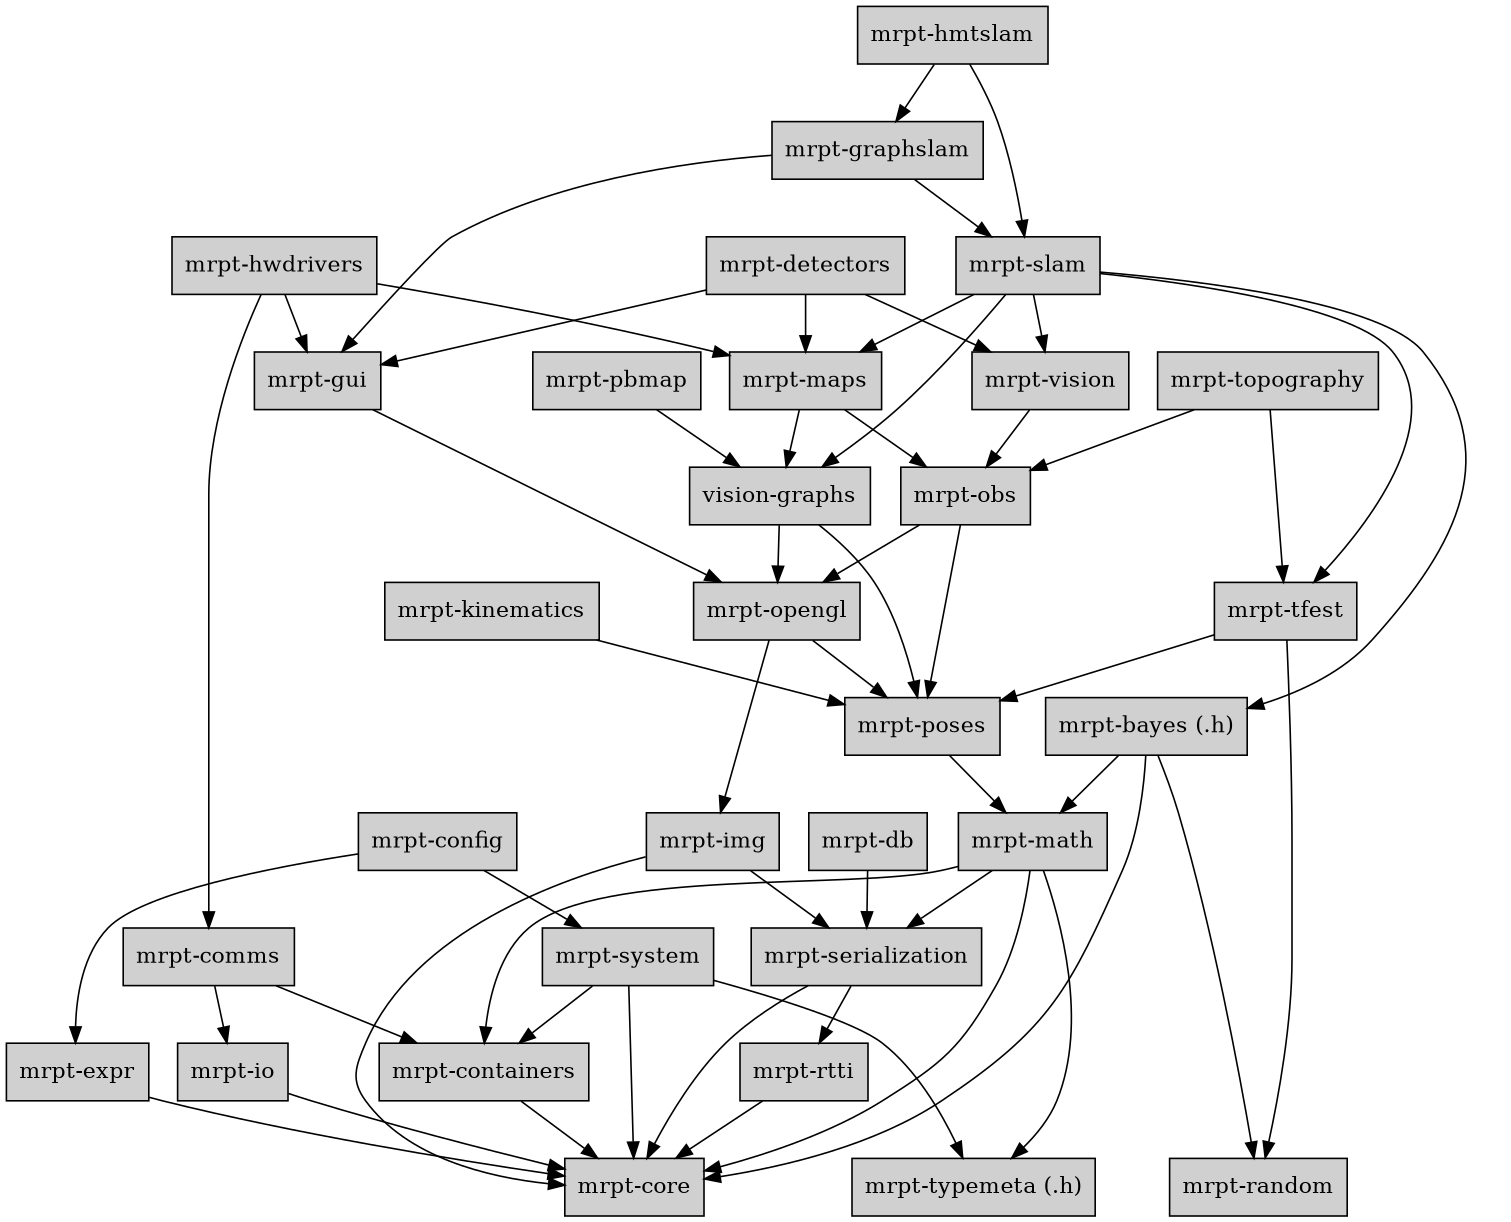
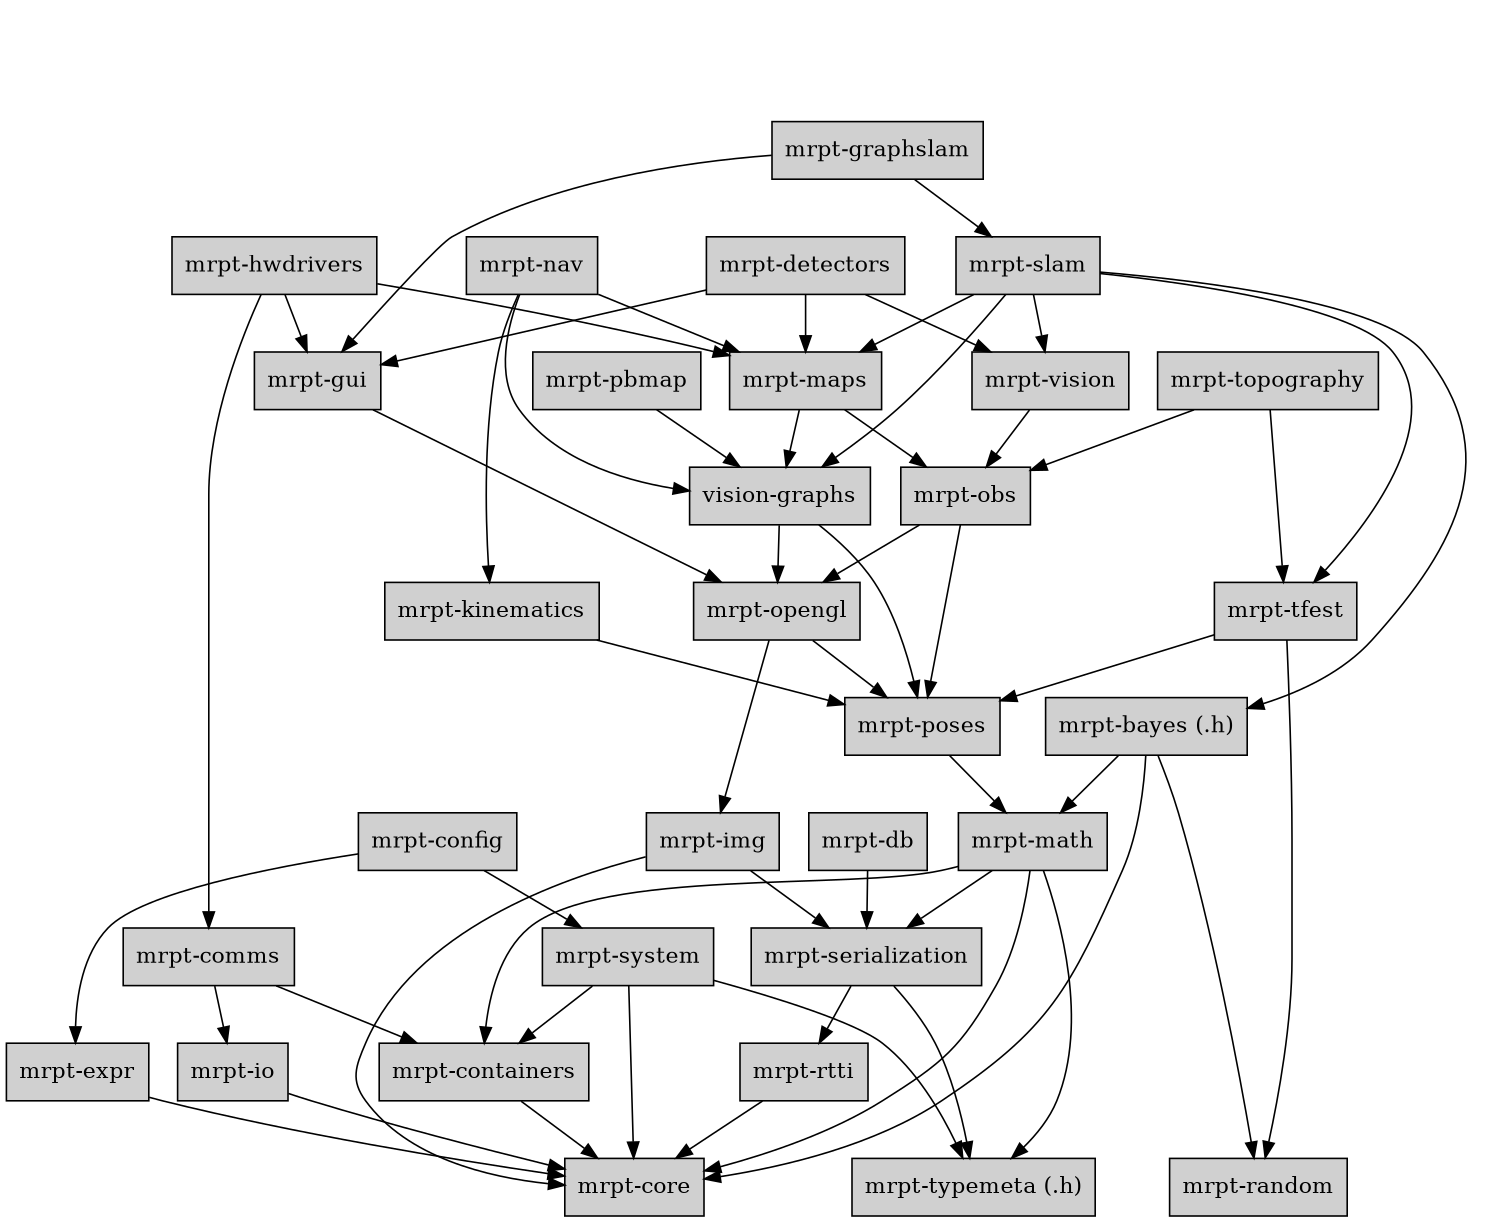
(953, 35) -> none
none -> (532, 266)
(718, 1051) -> (937, 1047)
